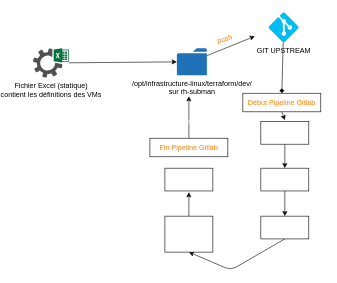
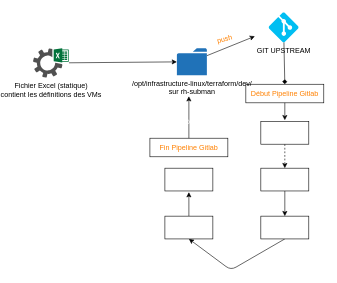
(282, 103) -> (285, 94)
(285, 153) -> (285, 153)
(189, 234) -> (189, 228)
